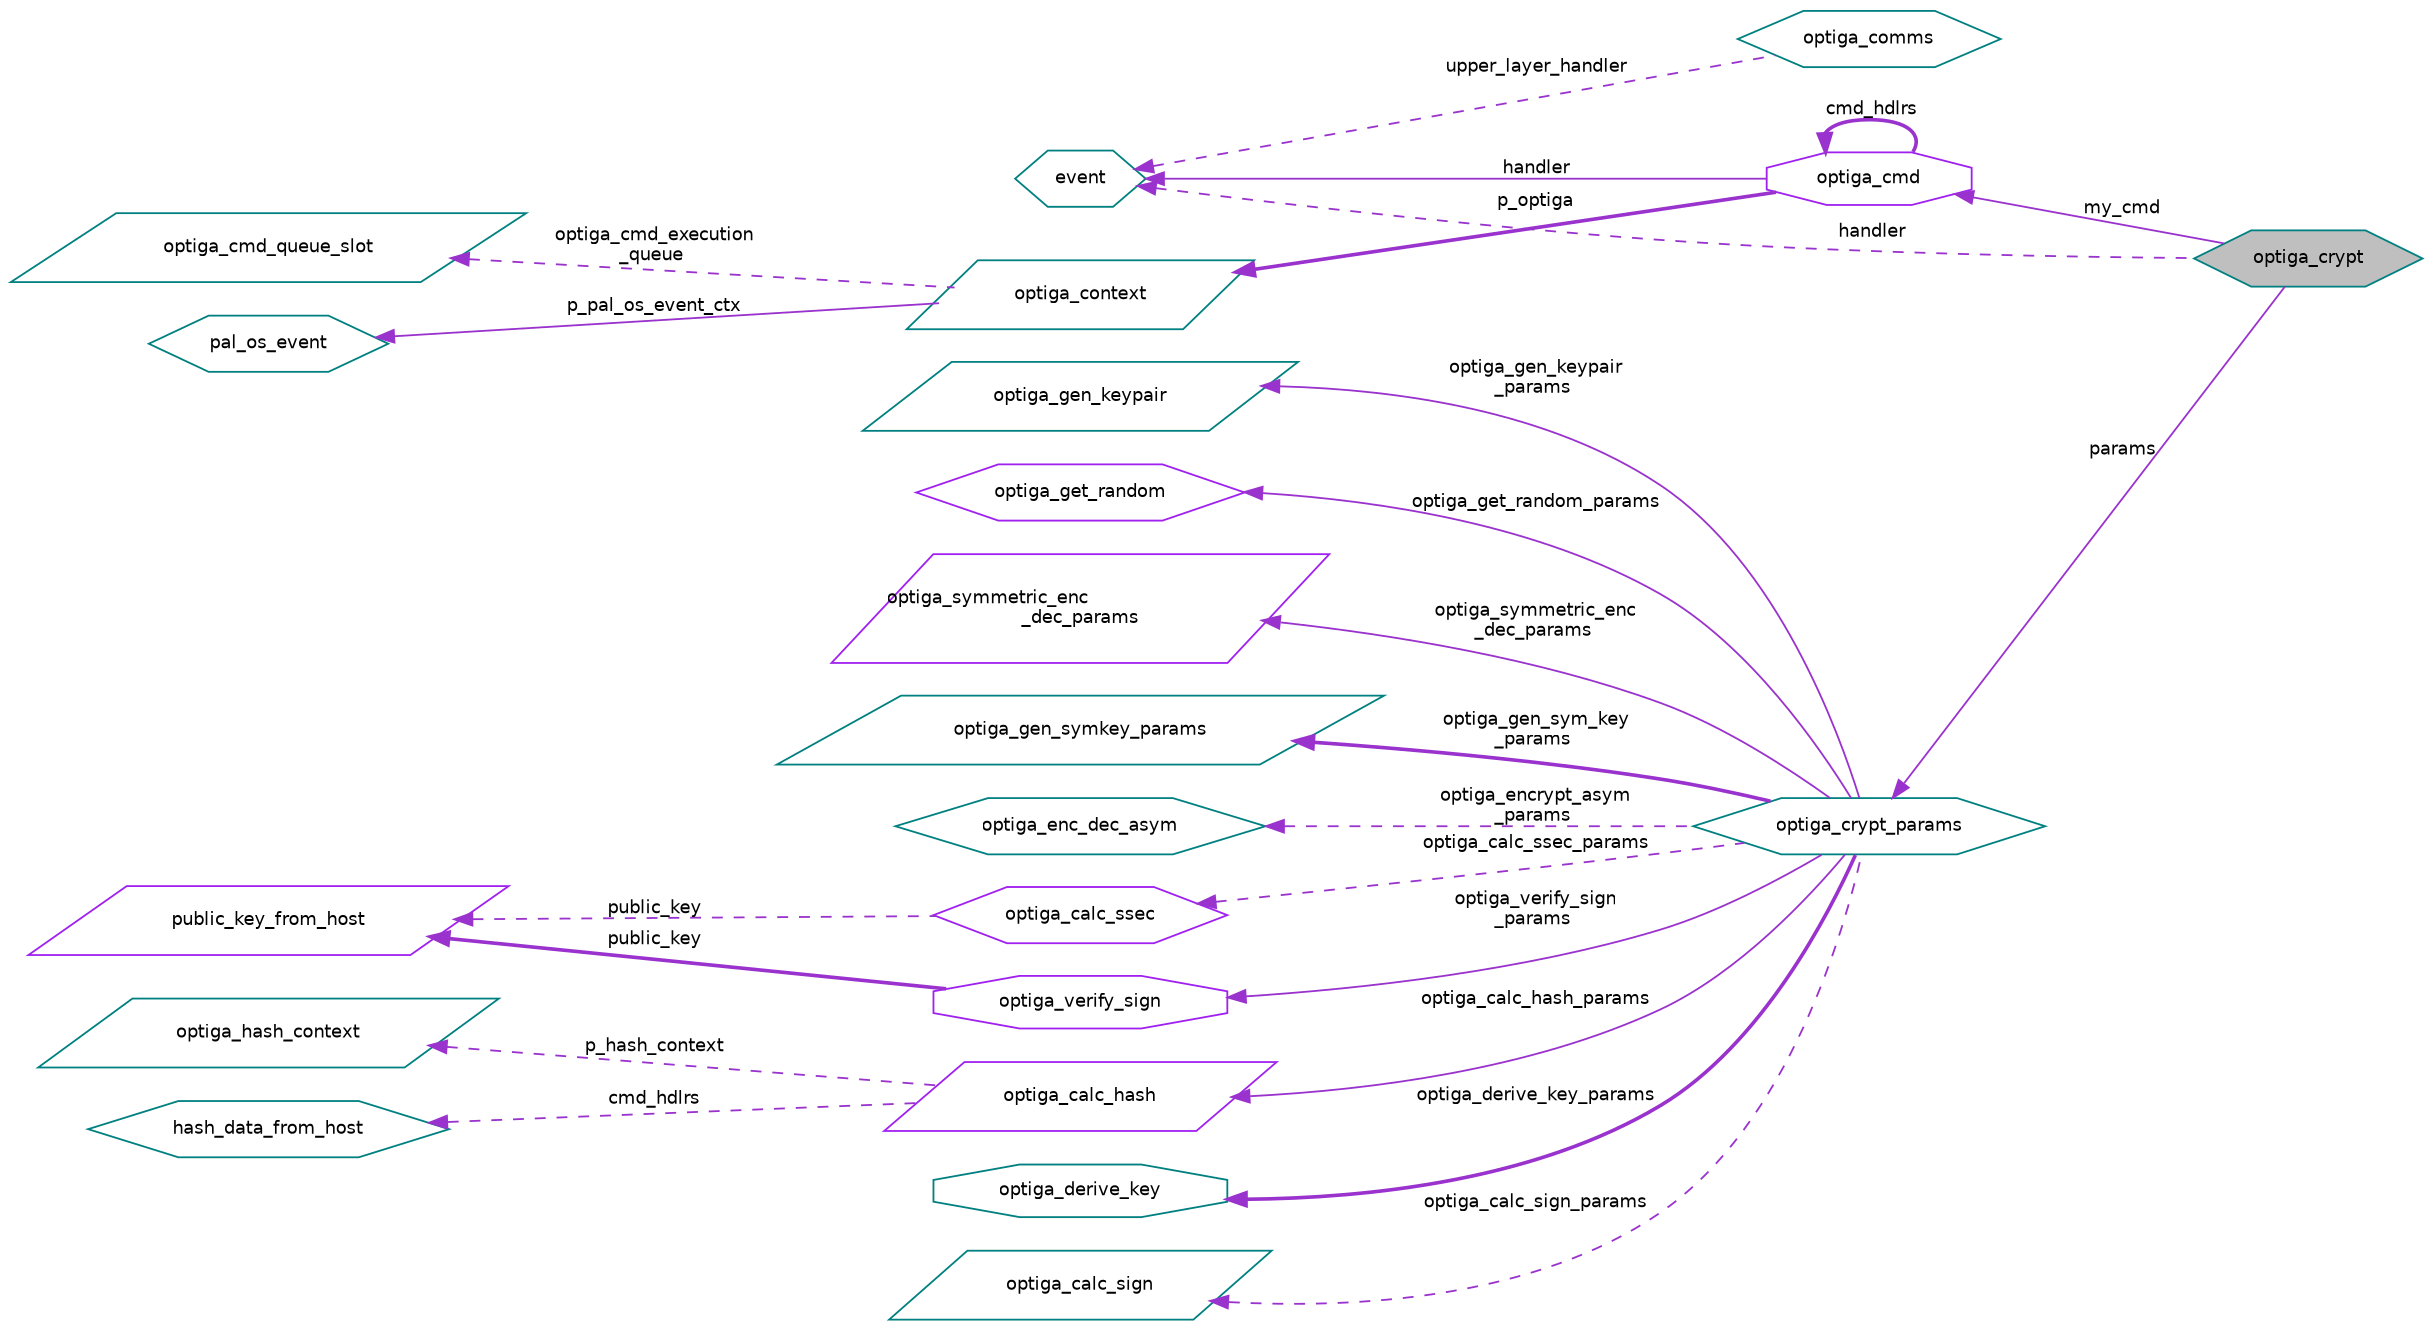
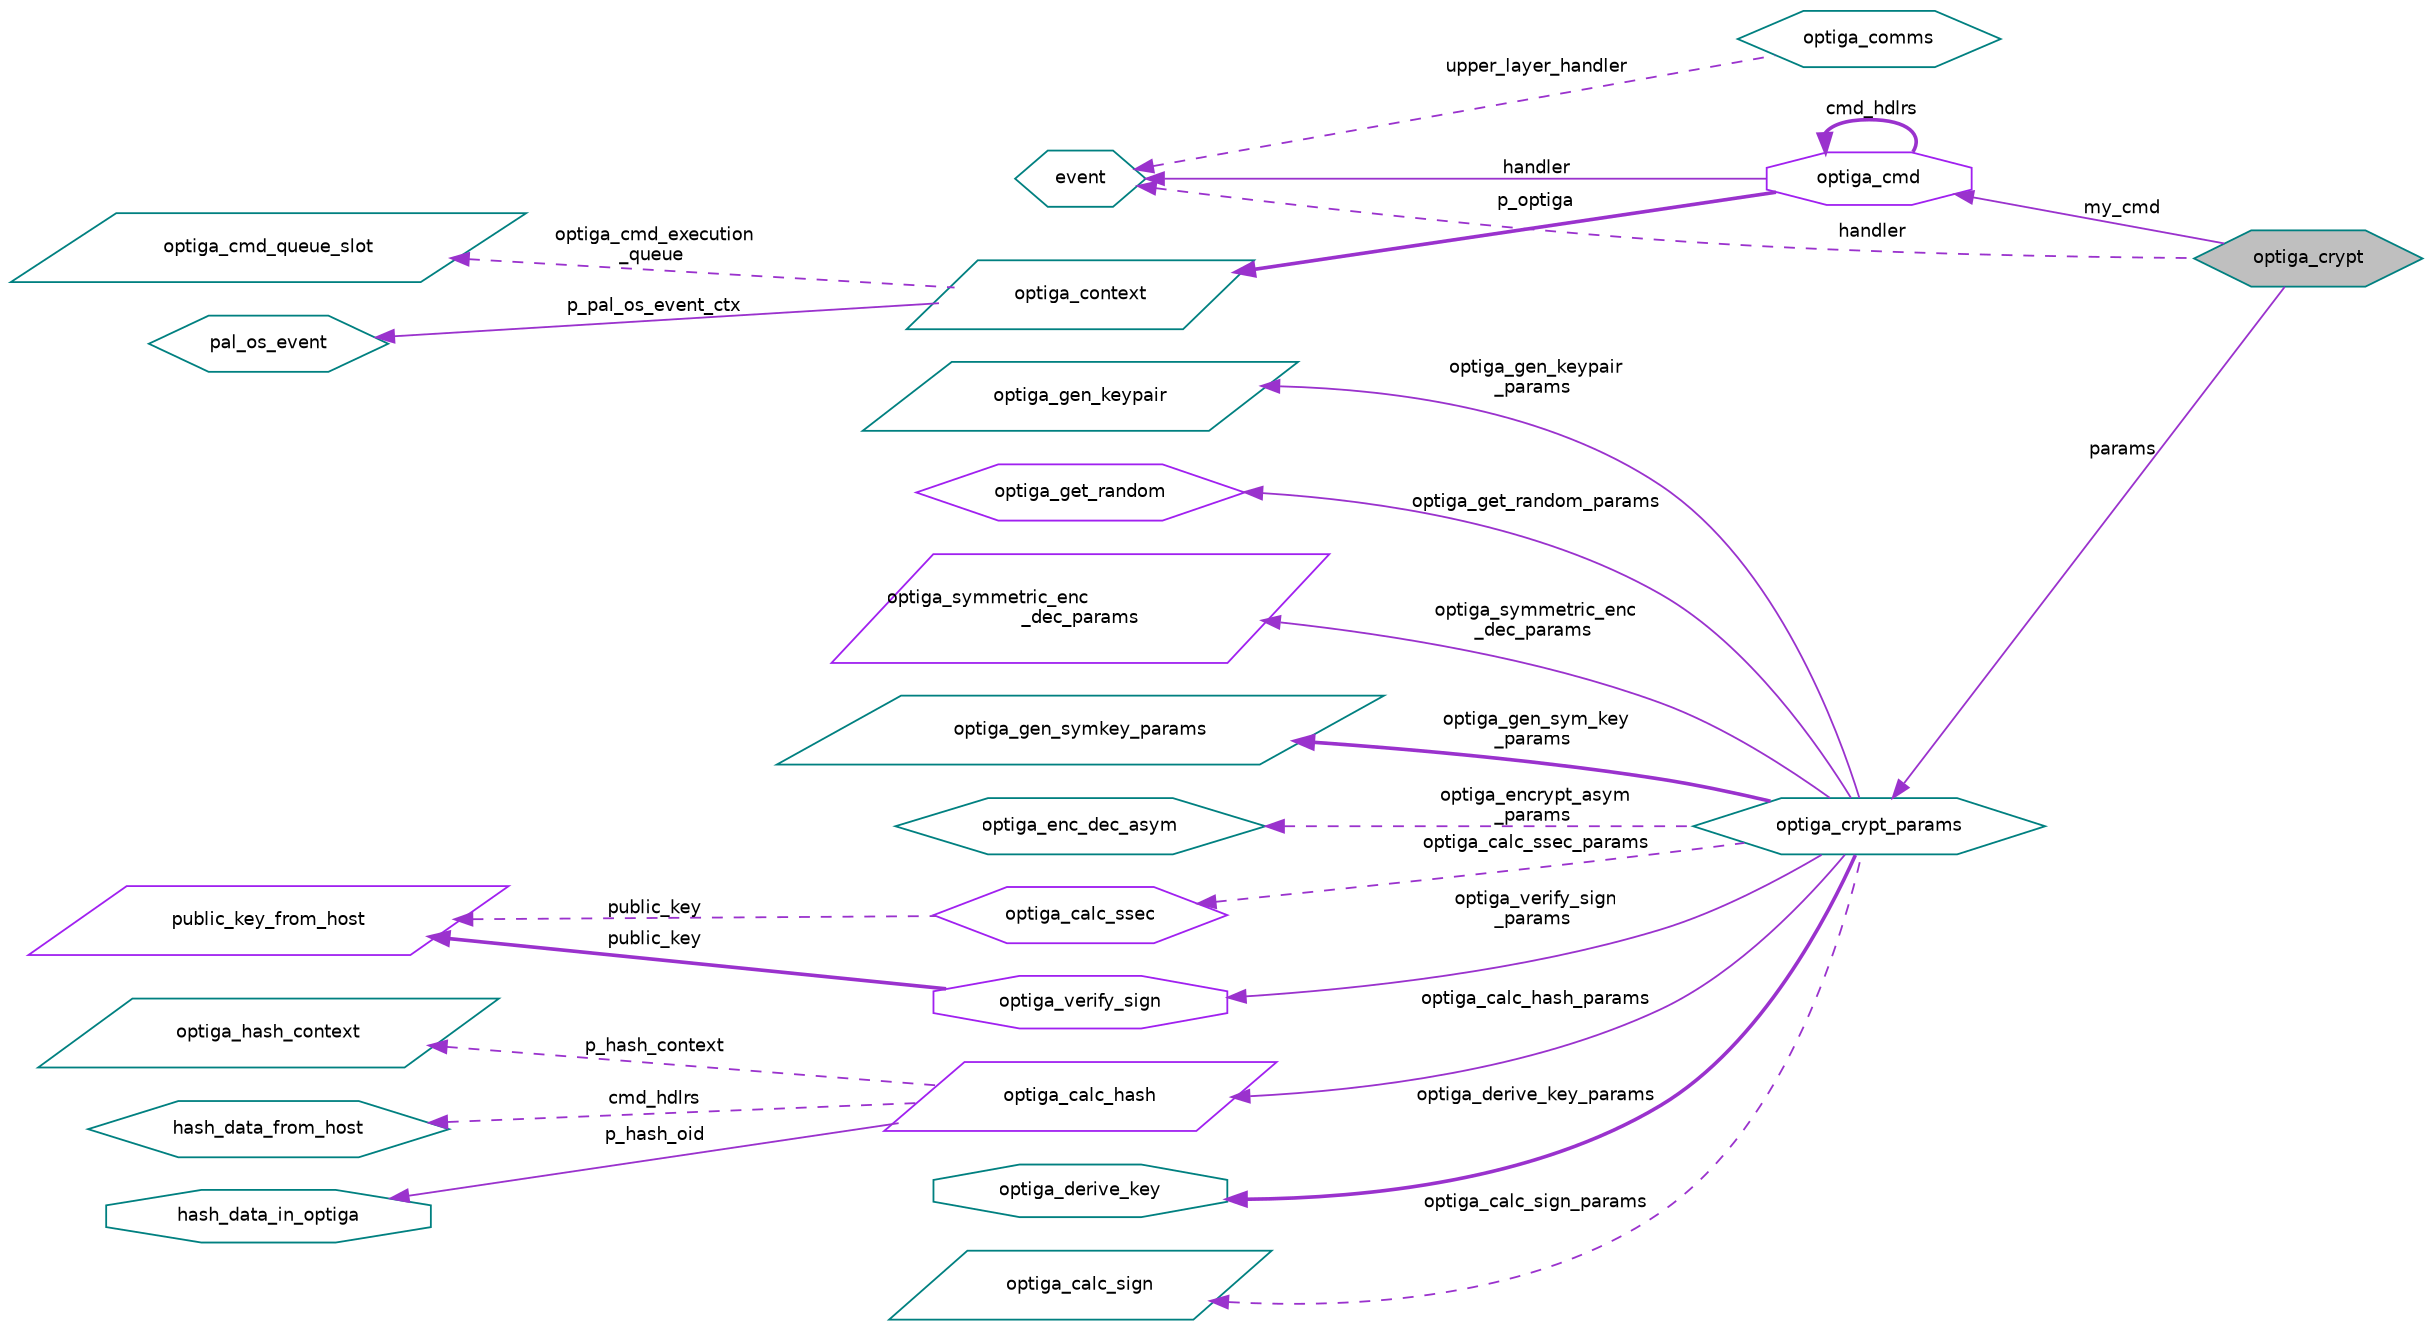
none -> (269, 1216)
